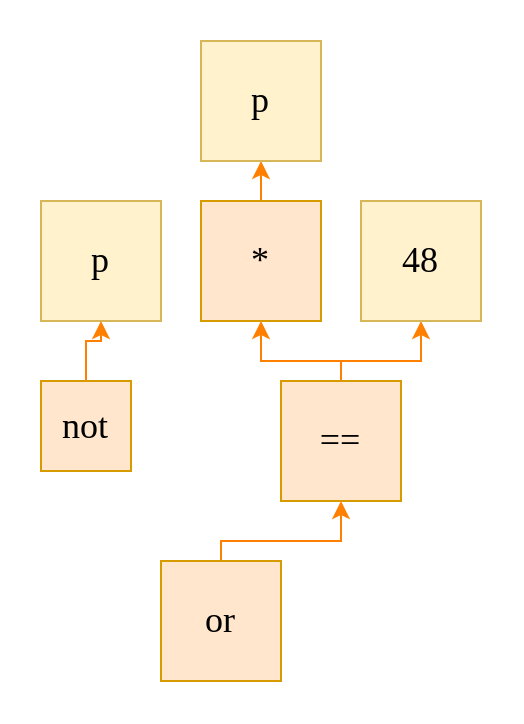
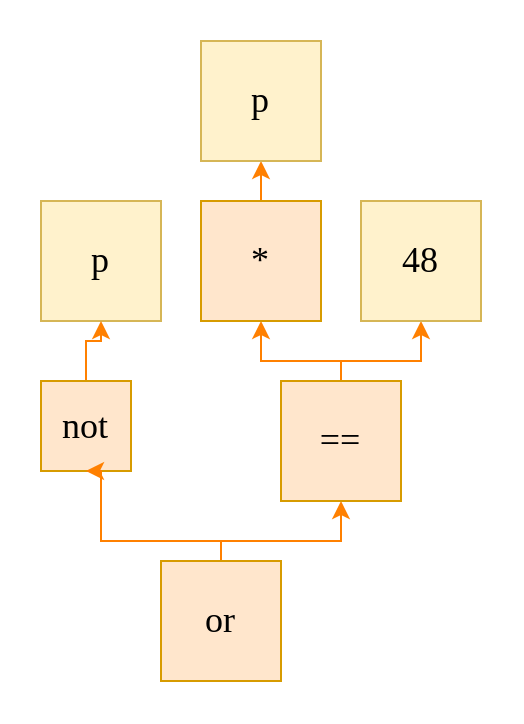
none -> (123, 541)
